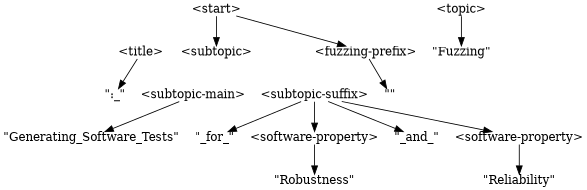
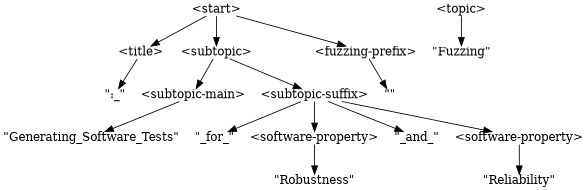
none -> (182, 29)
none -> (207, 70)
none -> (262, 72)
